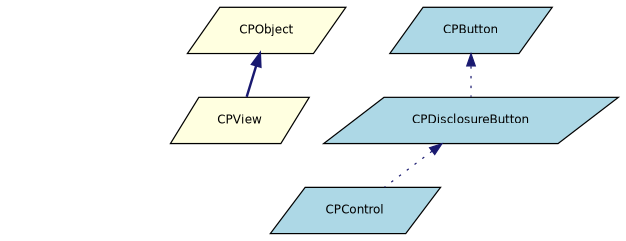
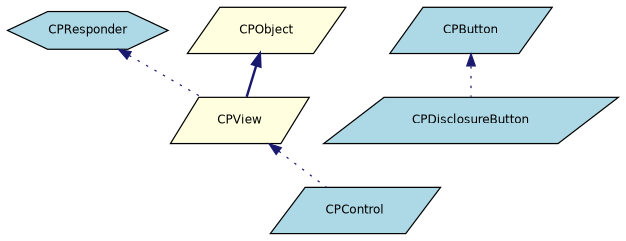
none -> (88, 30)
(408, 169) -> (303, 169)
